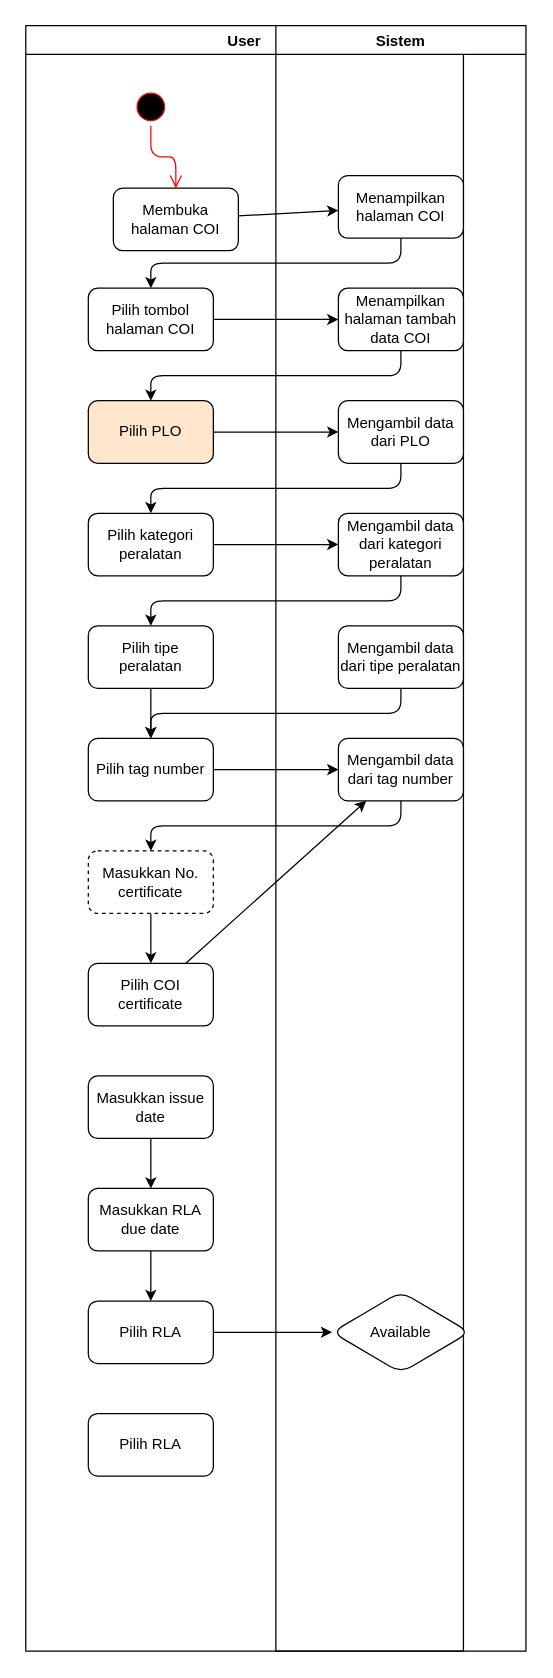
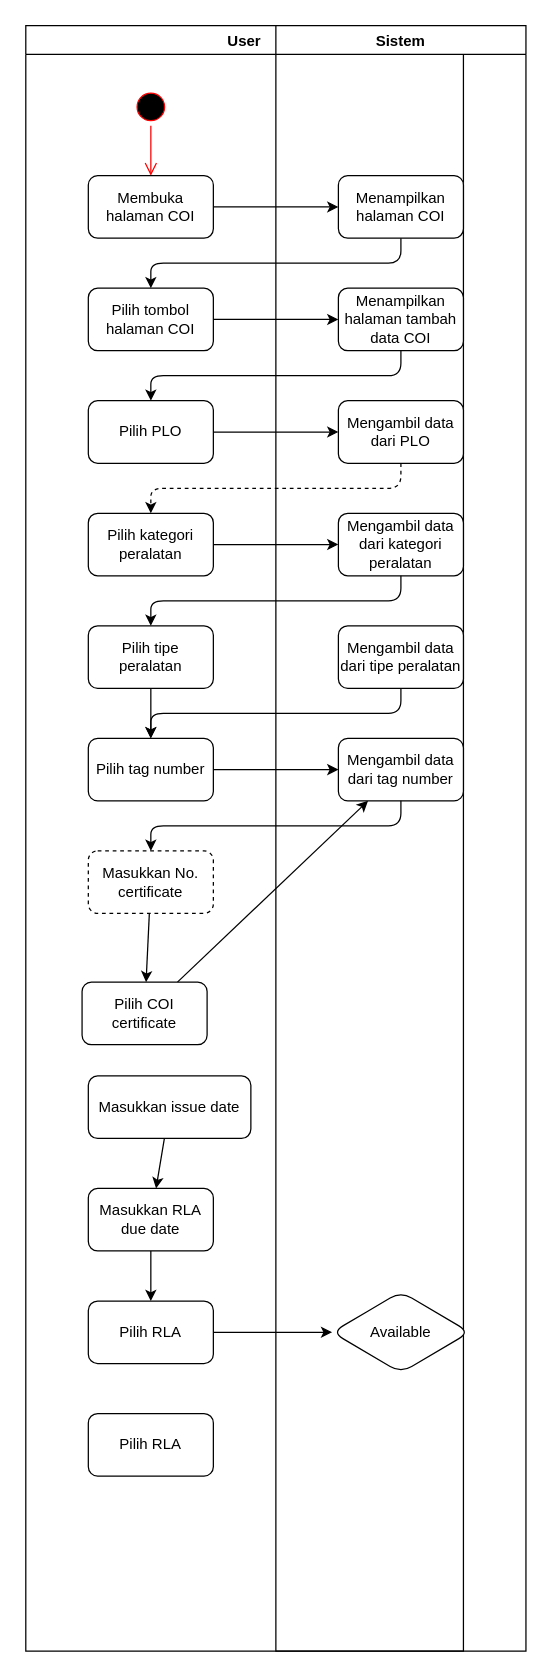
(176, 219) -> (151, 207)
(151, 432) -> (151, 432)
(278, 488) -> (278, 488)
(151, 994) -> (144, 1013)
(151, 1107) -> (169, 1107)
